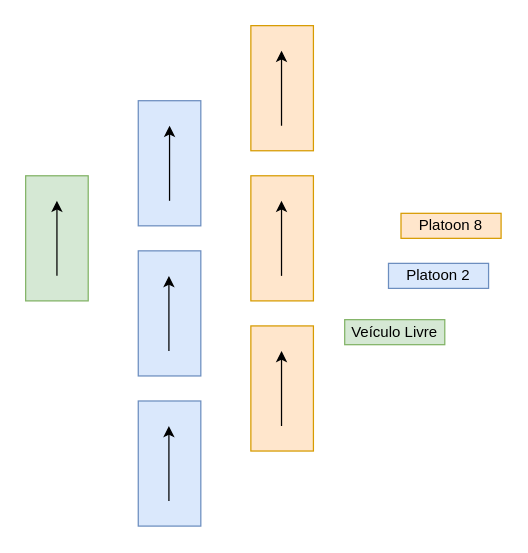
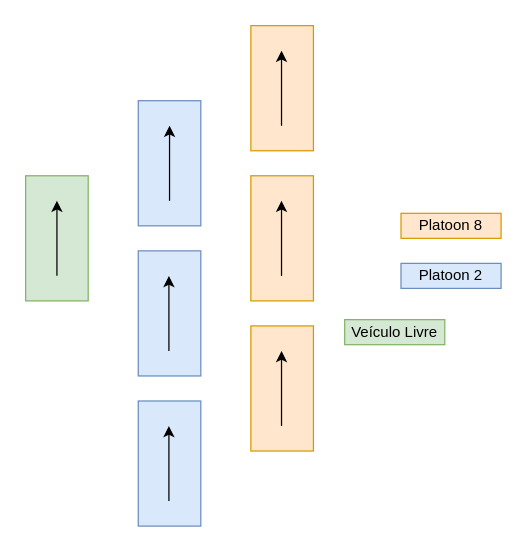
(438, 276) -> (451, 276)
